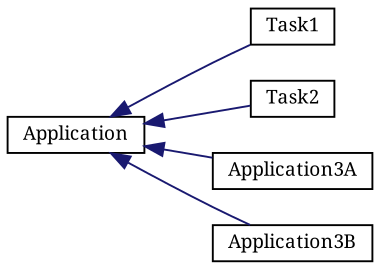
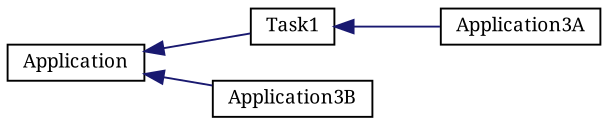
(293, 99) -> none
(188, 154) -> (397, 27)
